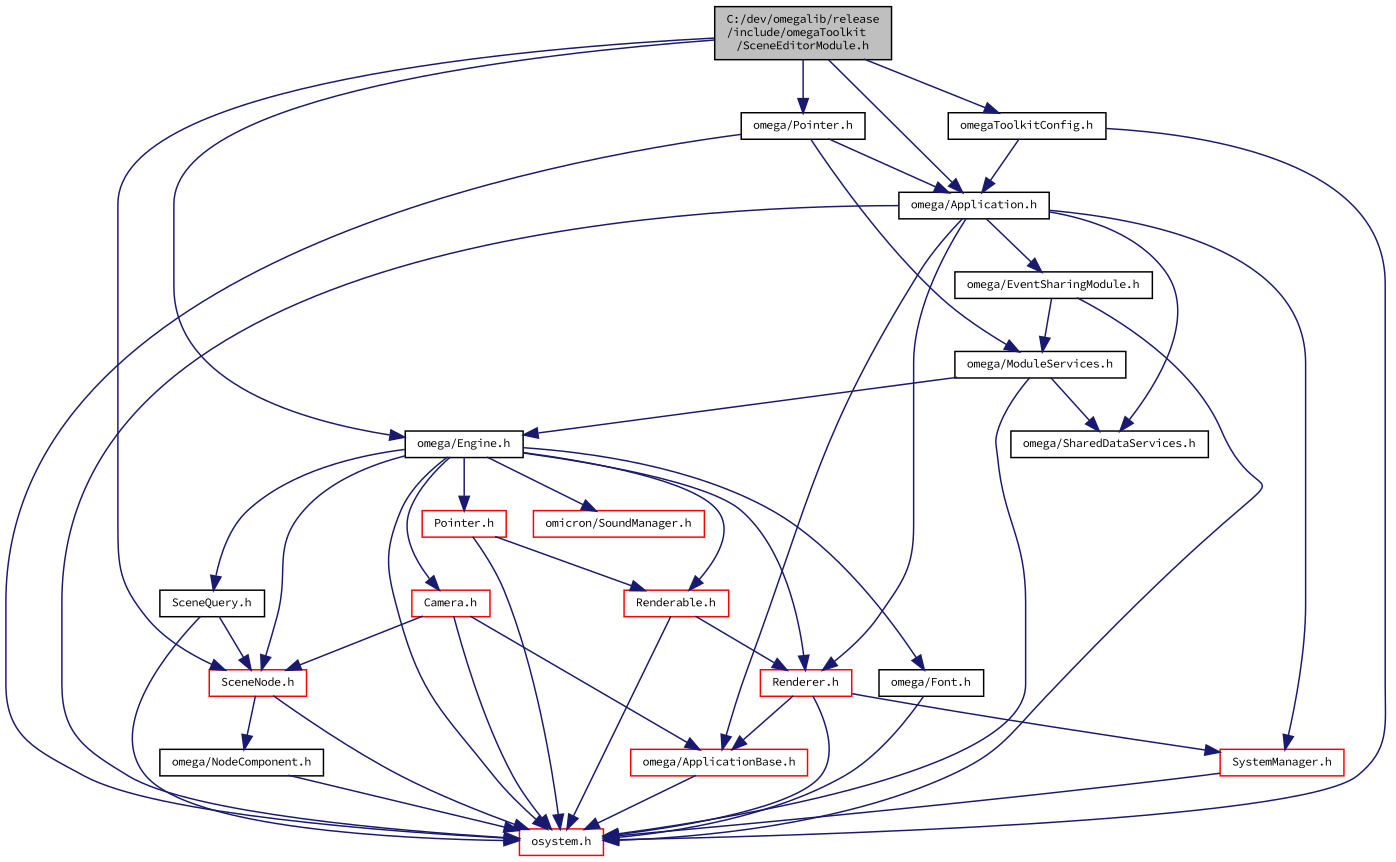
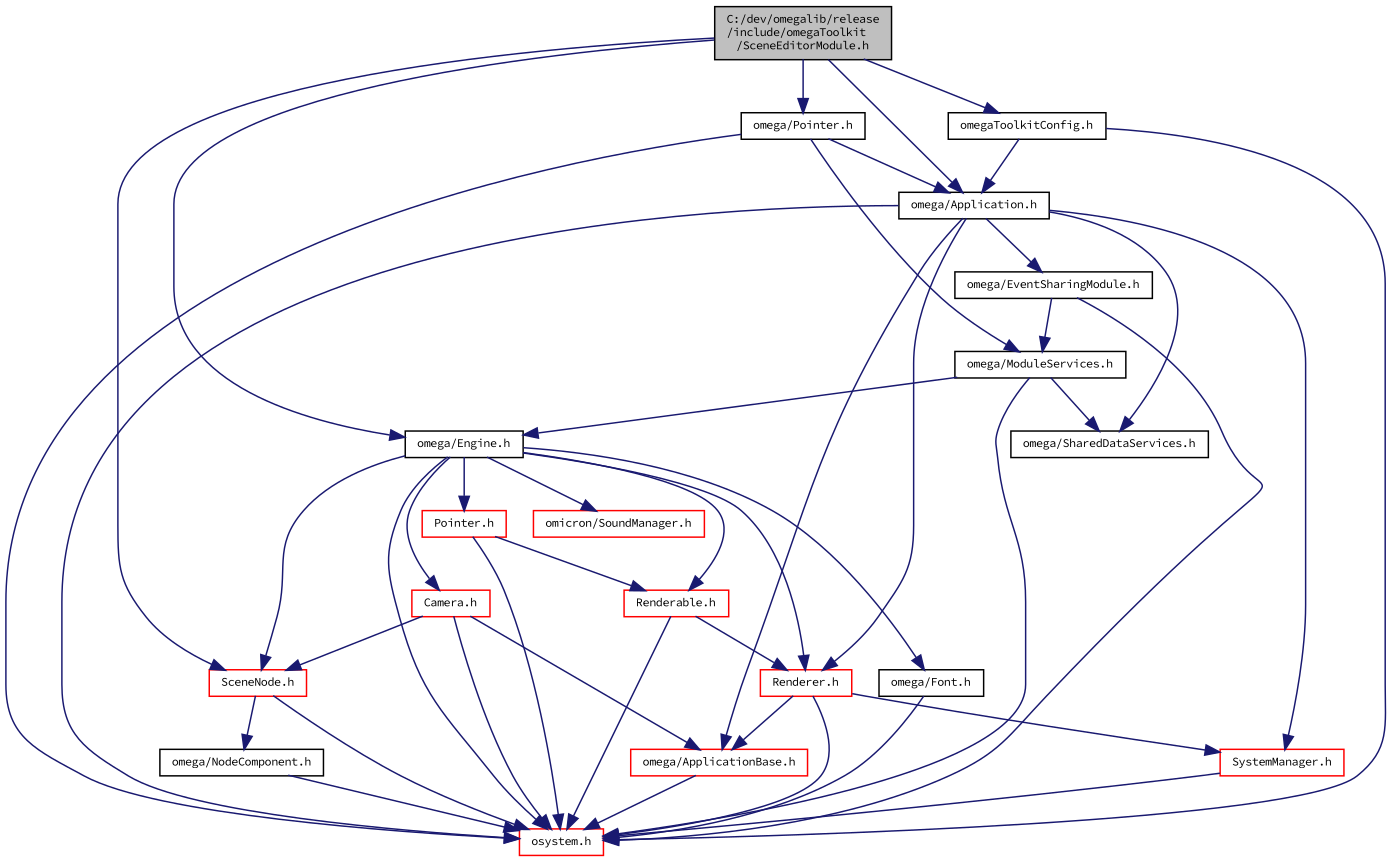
(212, 603) -> none
